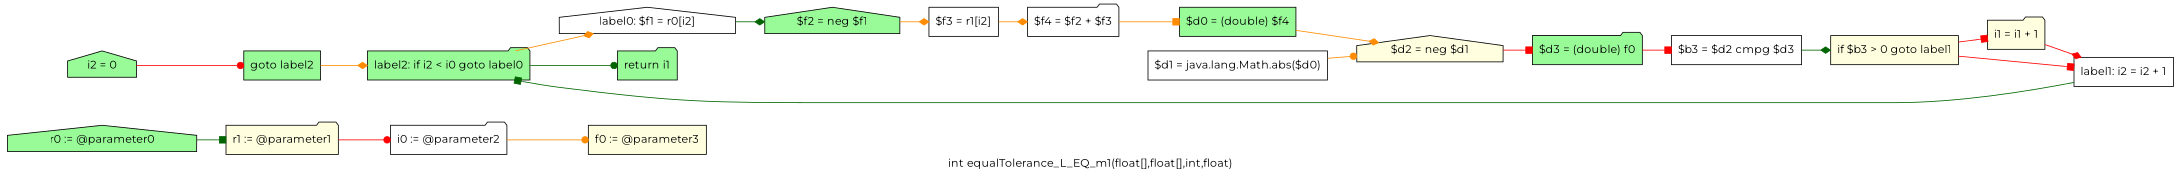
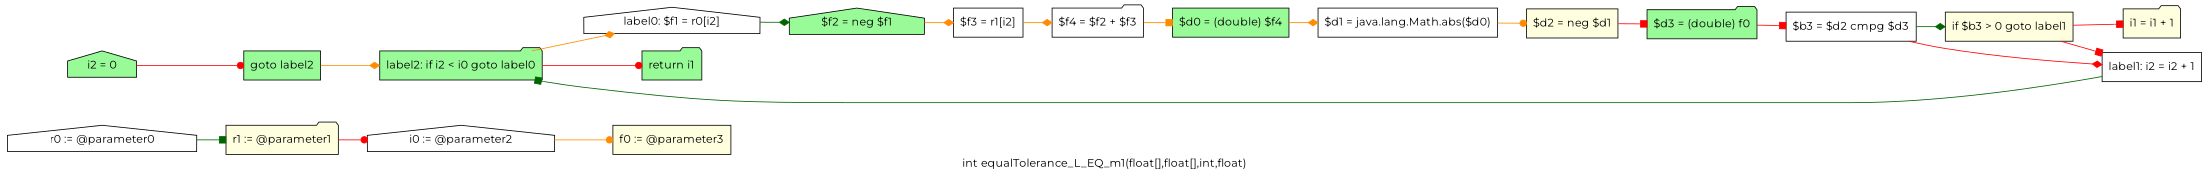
(1332, 36) -> (1299, 23)
(2059, 49) -> (2000, 56)
(1430, 50) -> (1572, 23)
(570, 65) -> (589, 65)
(102, 140) -> (102, 140)
(449, 140) -> (461, 140)
